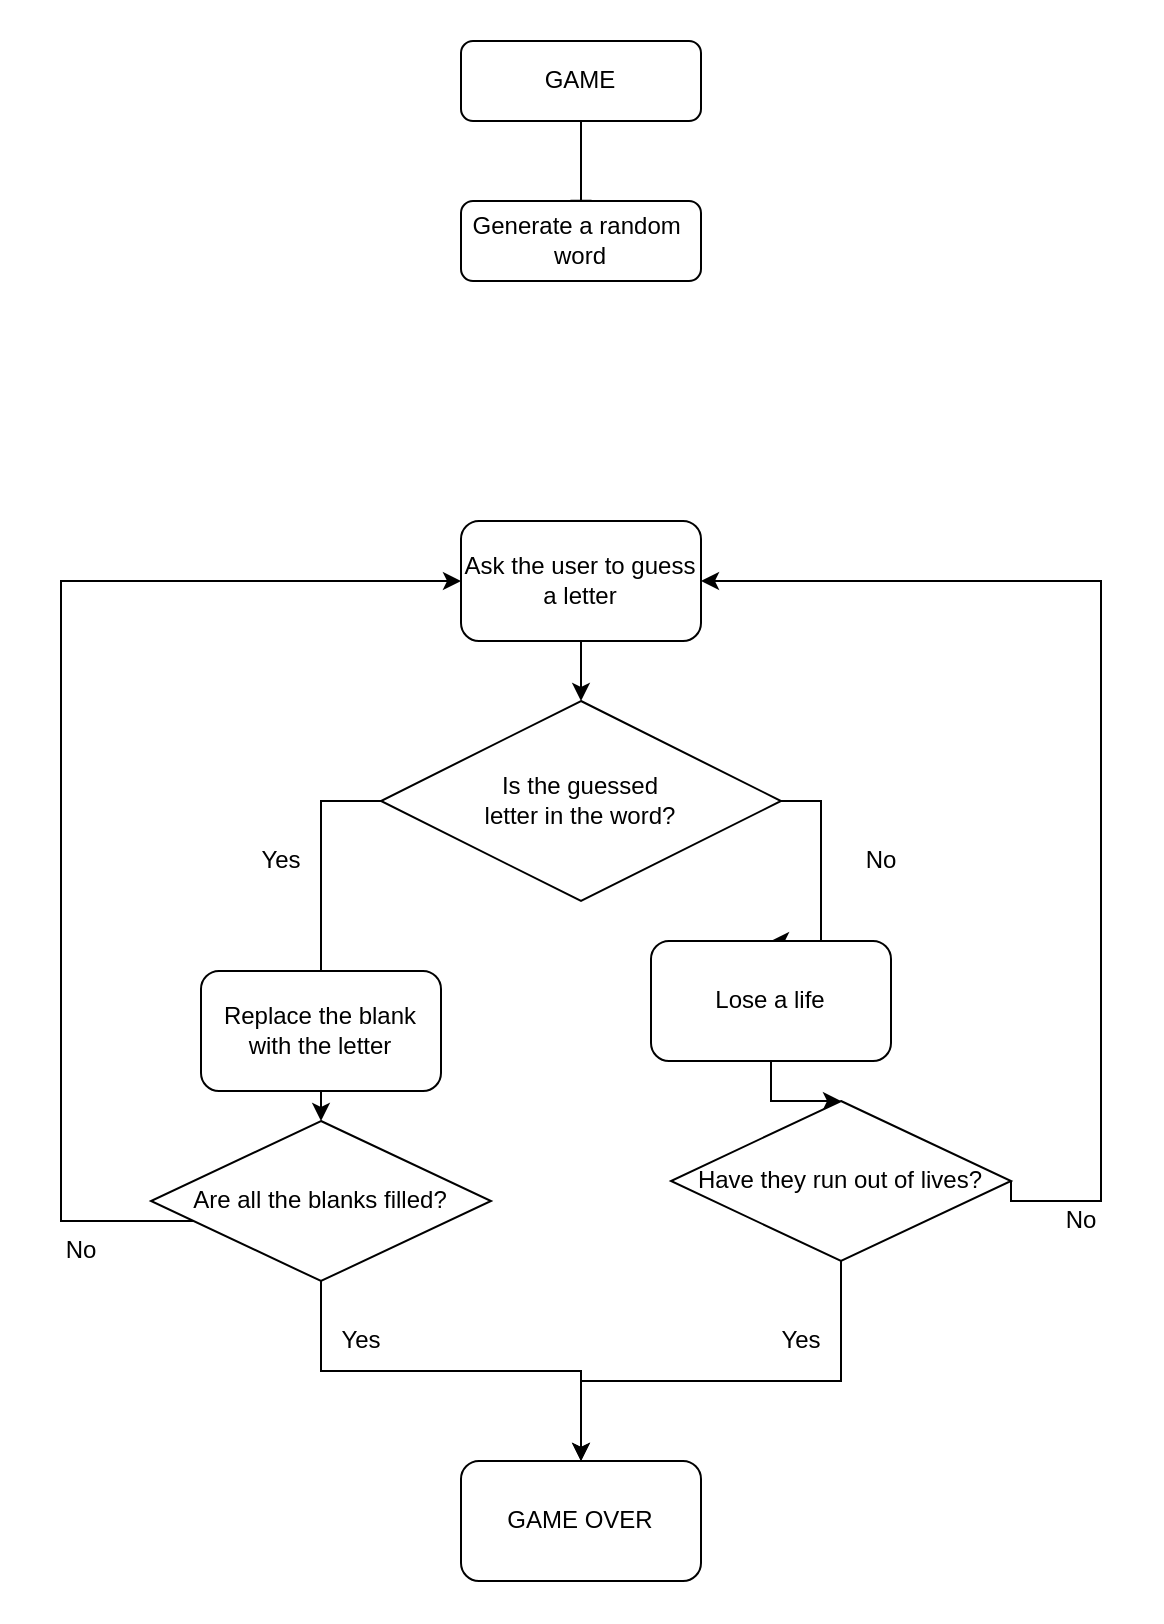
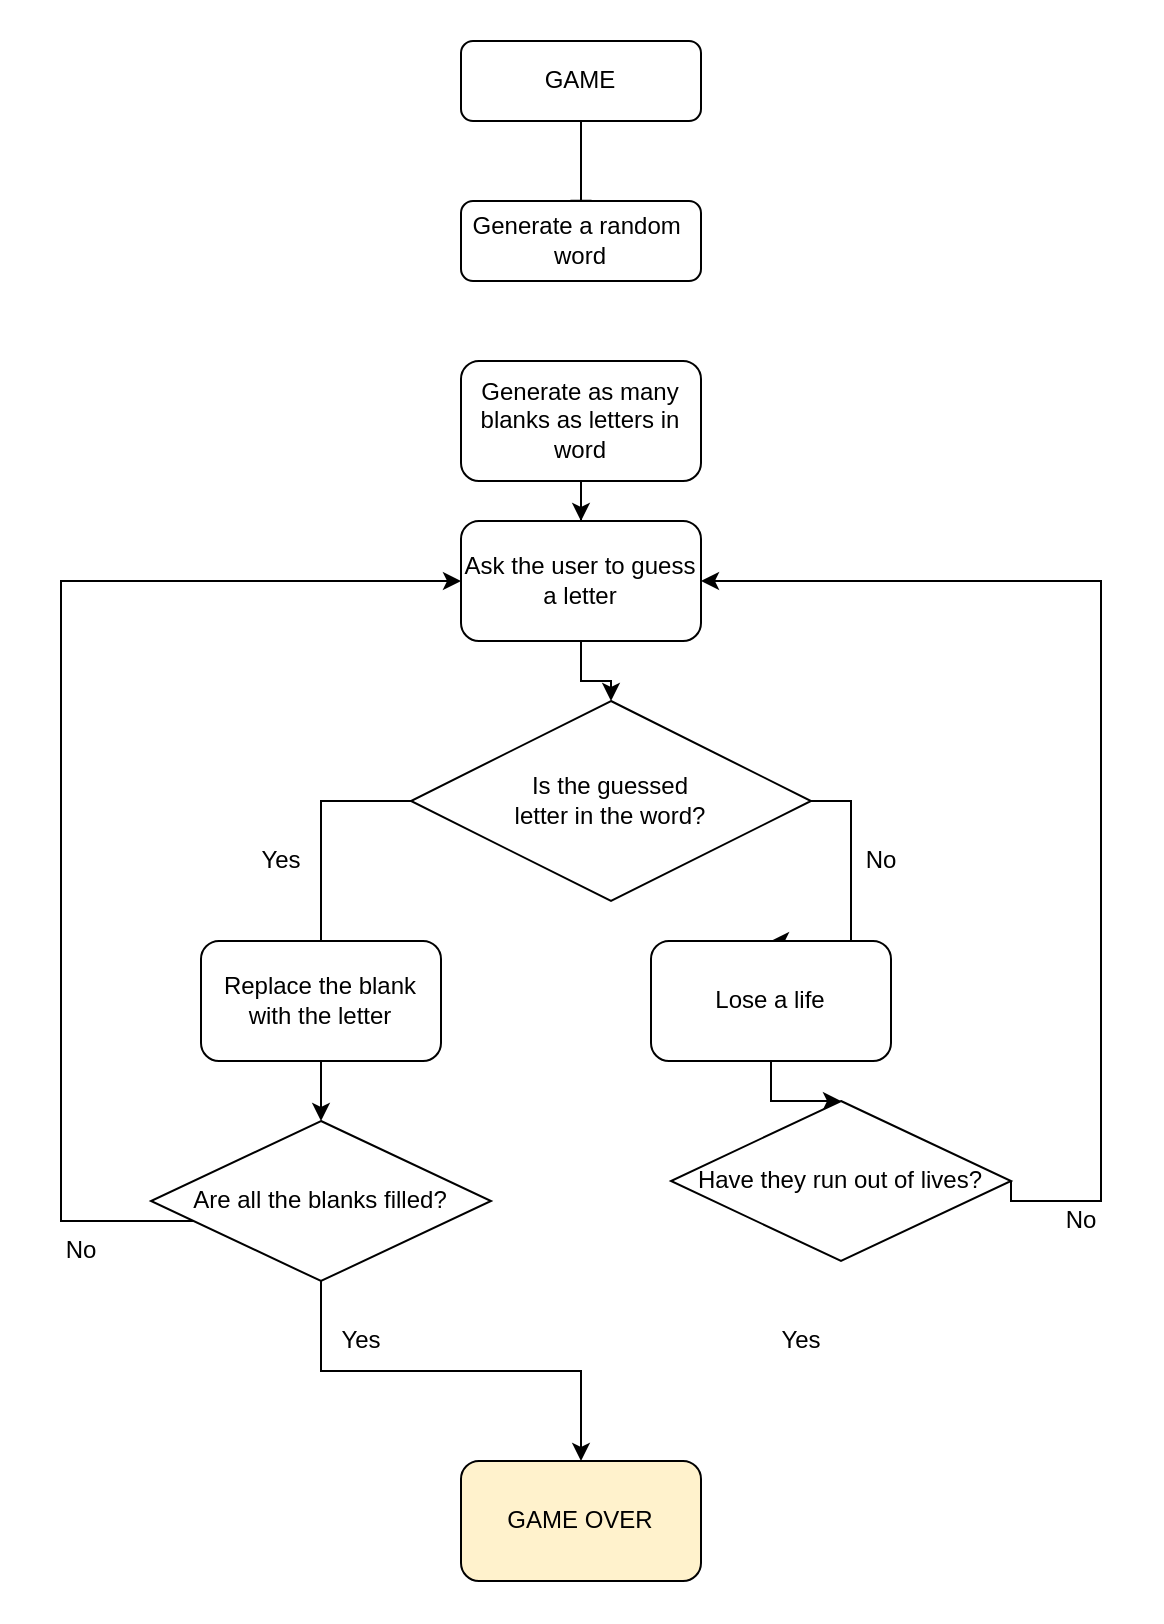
none -> (581, 421)
none -> (581, 508)
(581, 801) -> (611, 801)
(321, 1031) -> (321, 1001)
(773, 1381) -> none
(581, 1521) -> (581, 1521)
